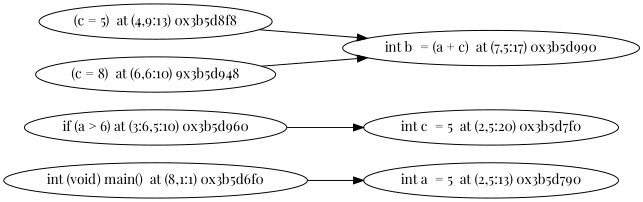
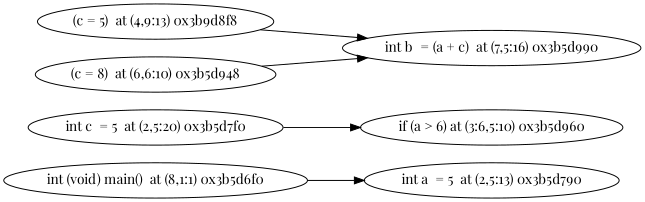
(156, 22) -> (156, 22)
(491, 48) -> (492, 48)
(156, 75) -> (156, 75)
(320, 127) -> (317, 127)
